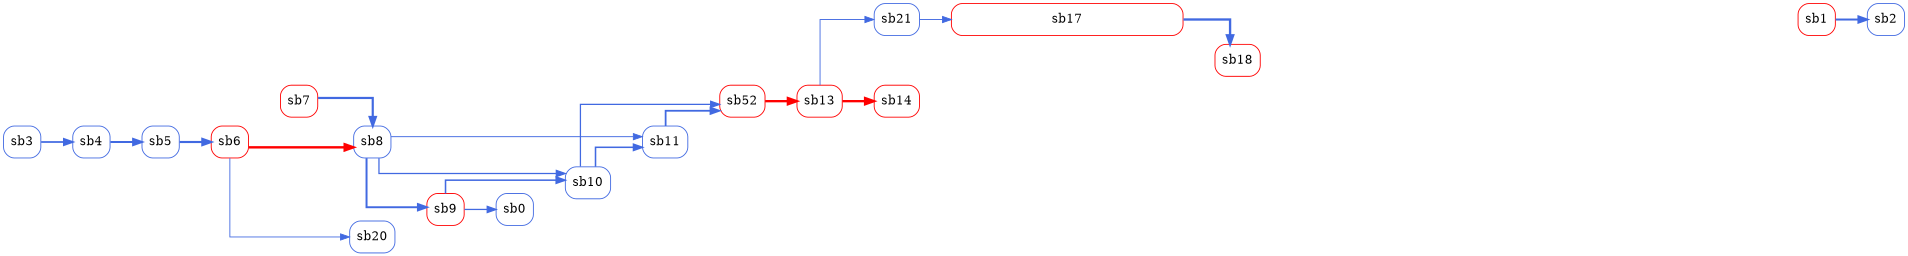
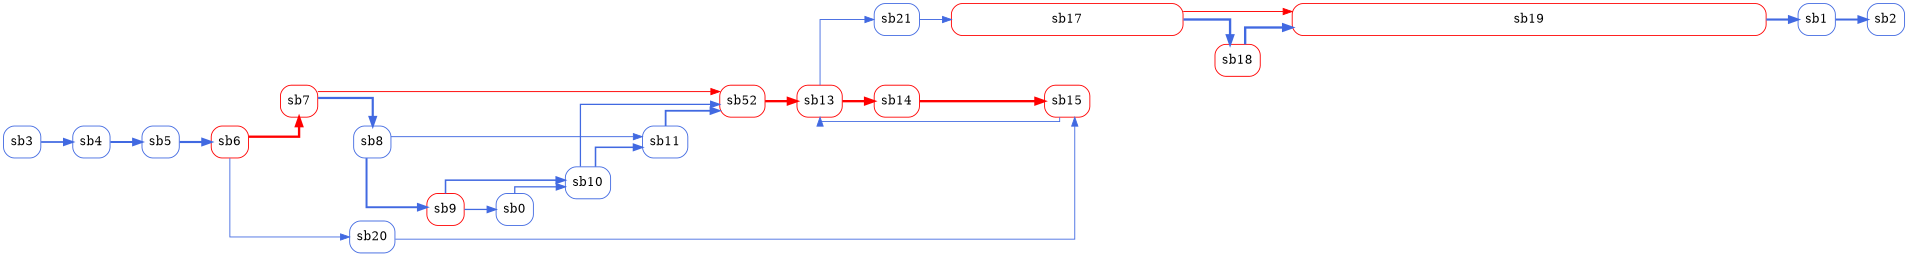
none -> (1529, 20)
(1817, 20) -> (1817, 20)
none -> (514, 92)
none -> (1067, 101)
(297, 147) -> (279, 137)
(460, 174) -> (532, 187)
